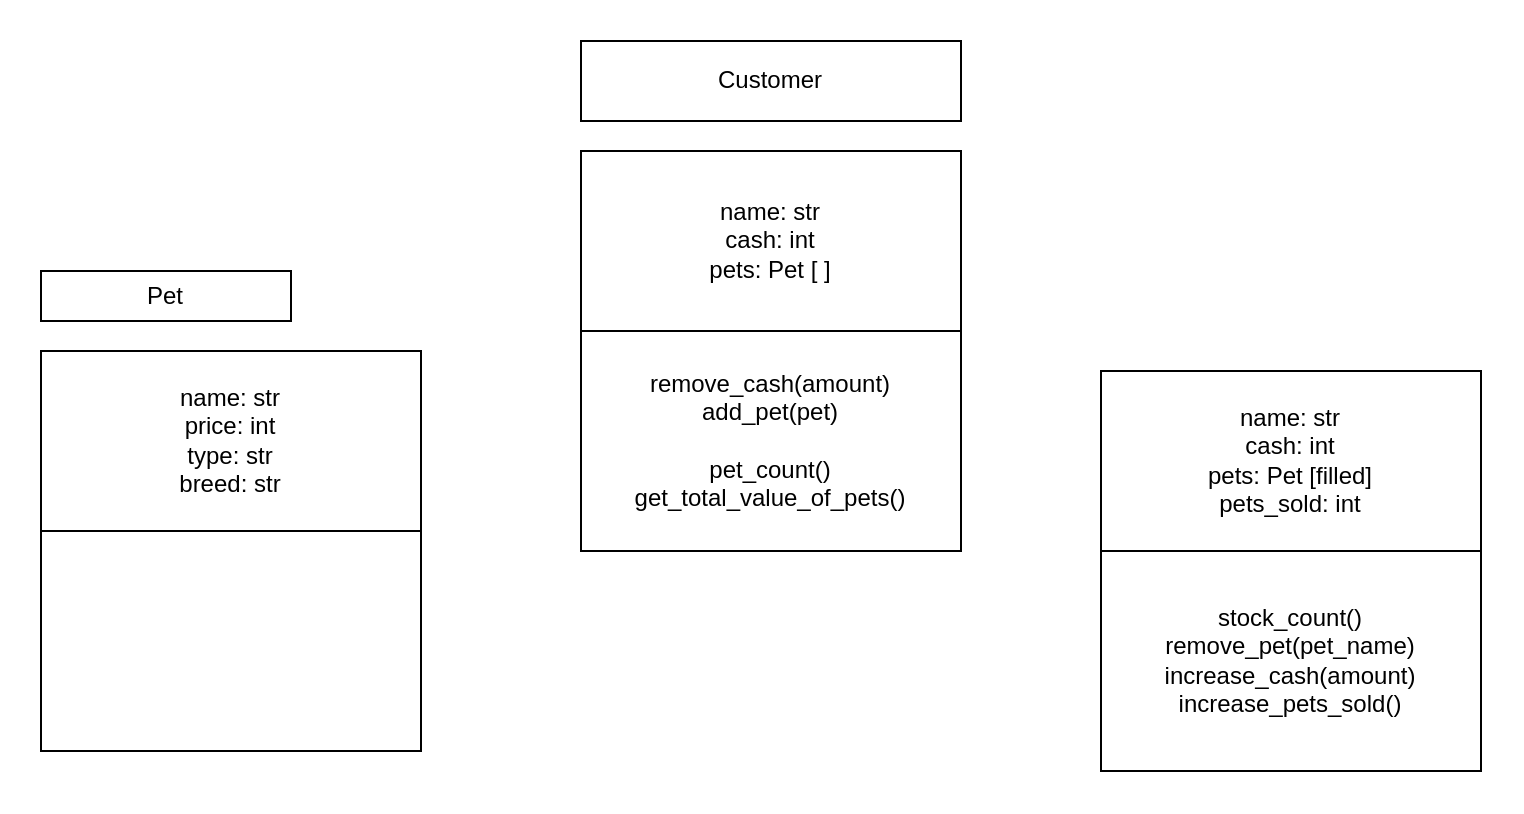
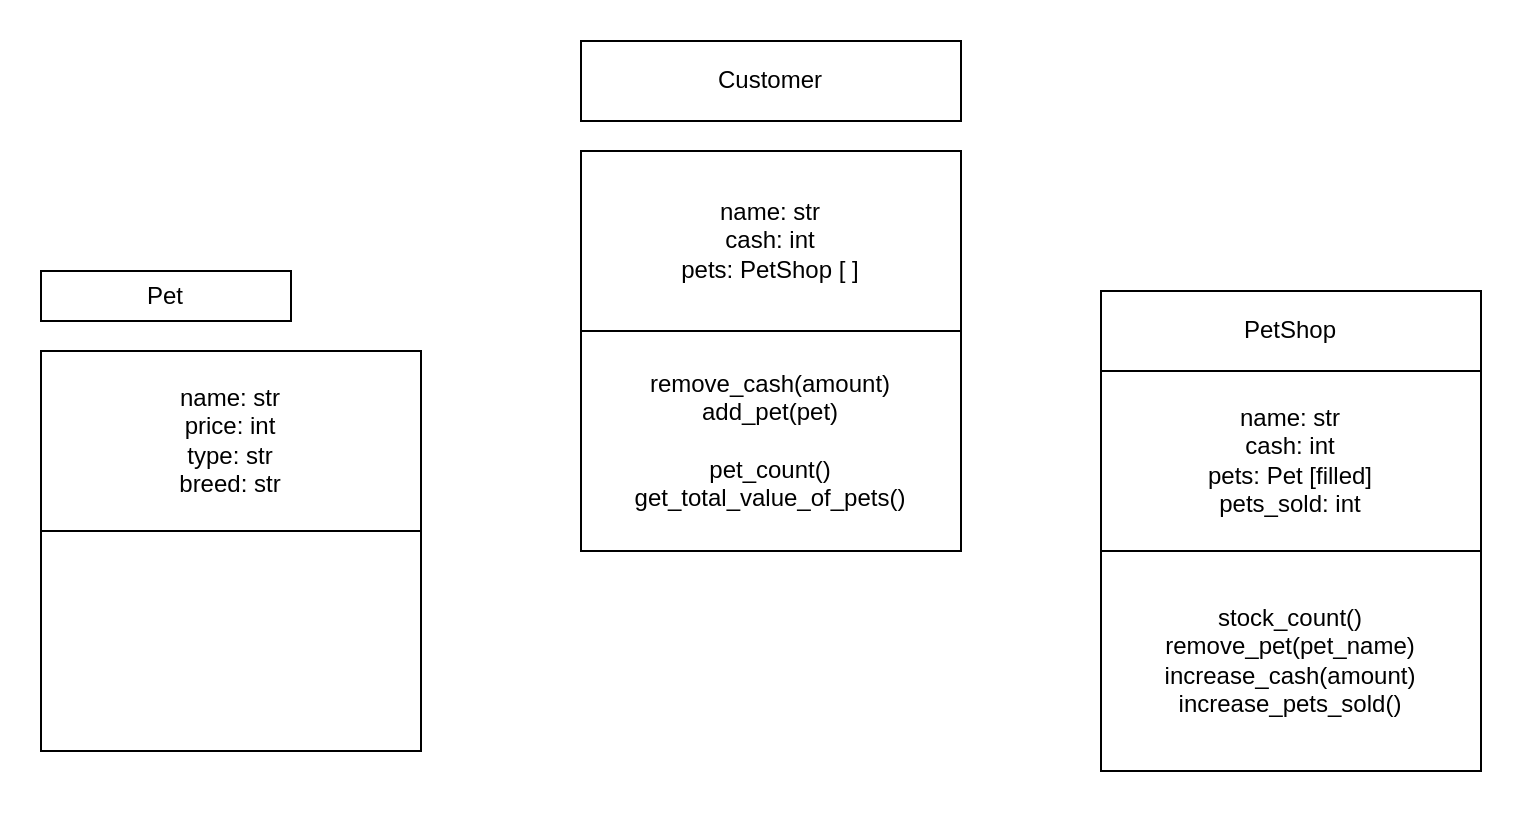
(771, 241) -> (771, 241)
none -> (1291, 331)
